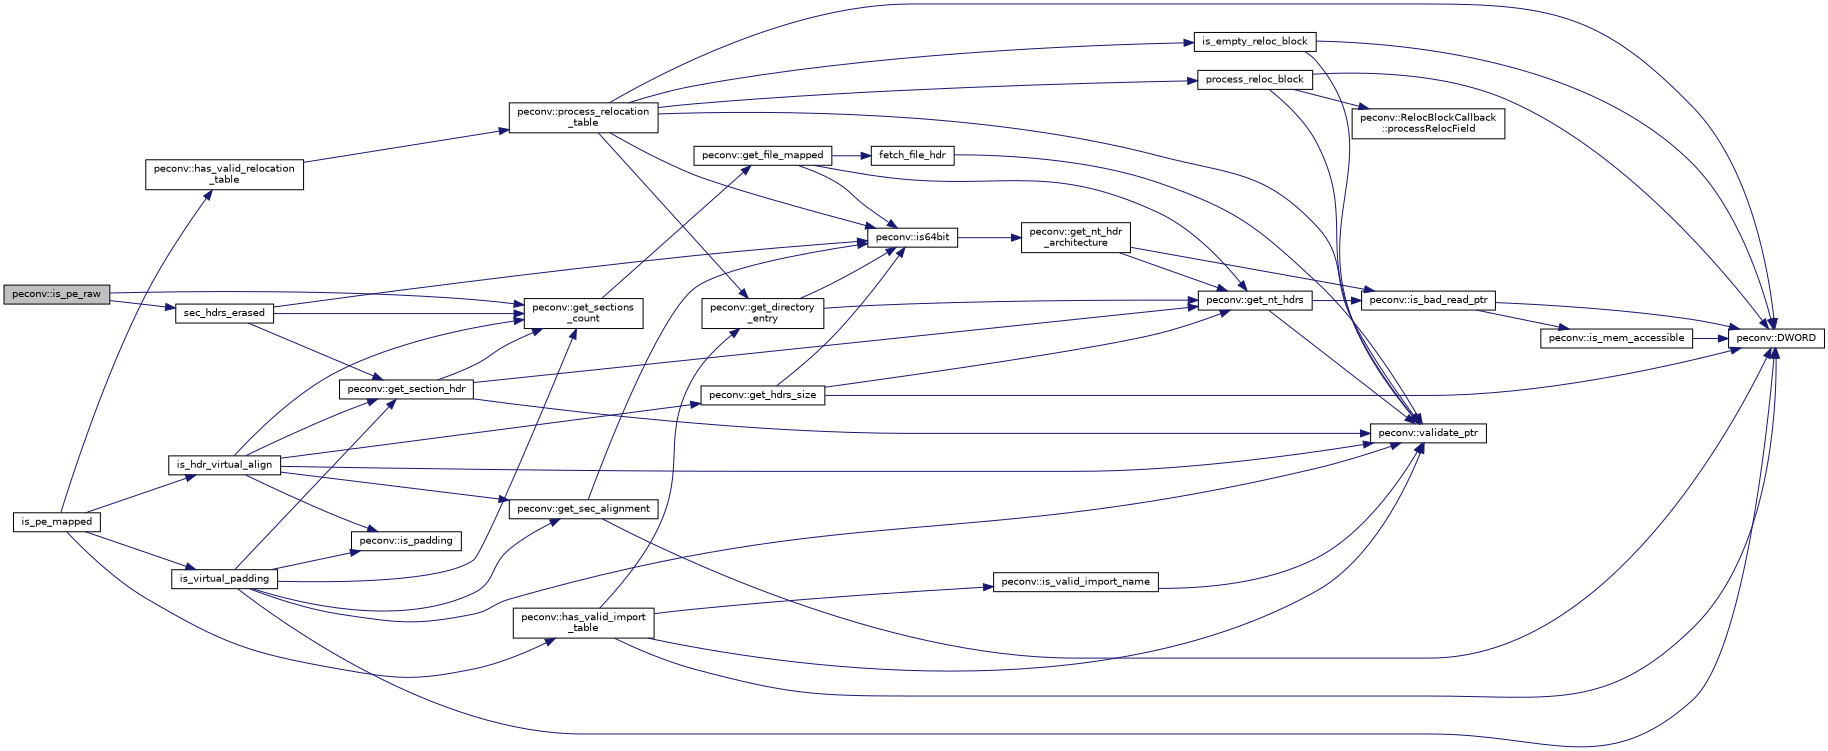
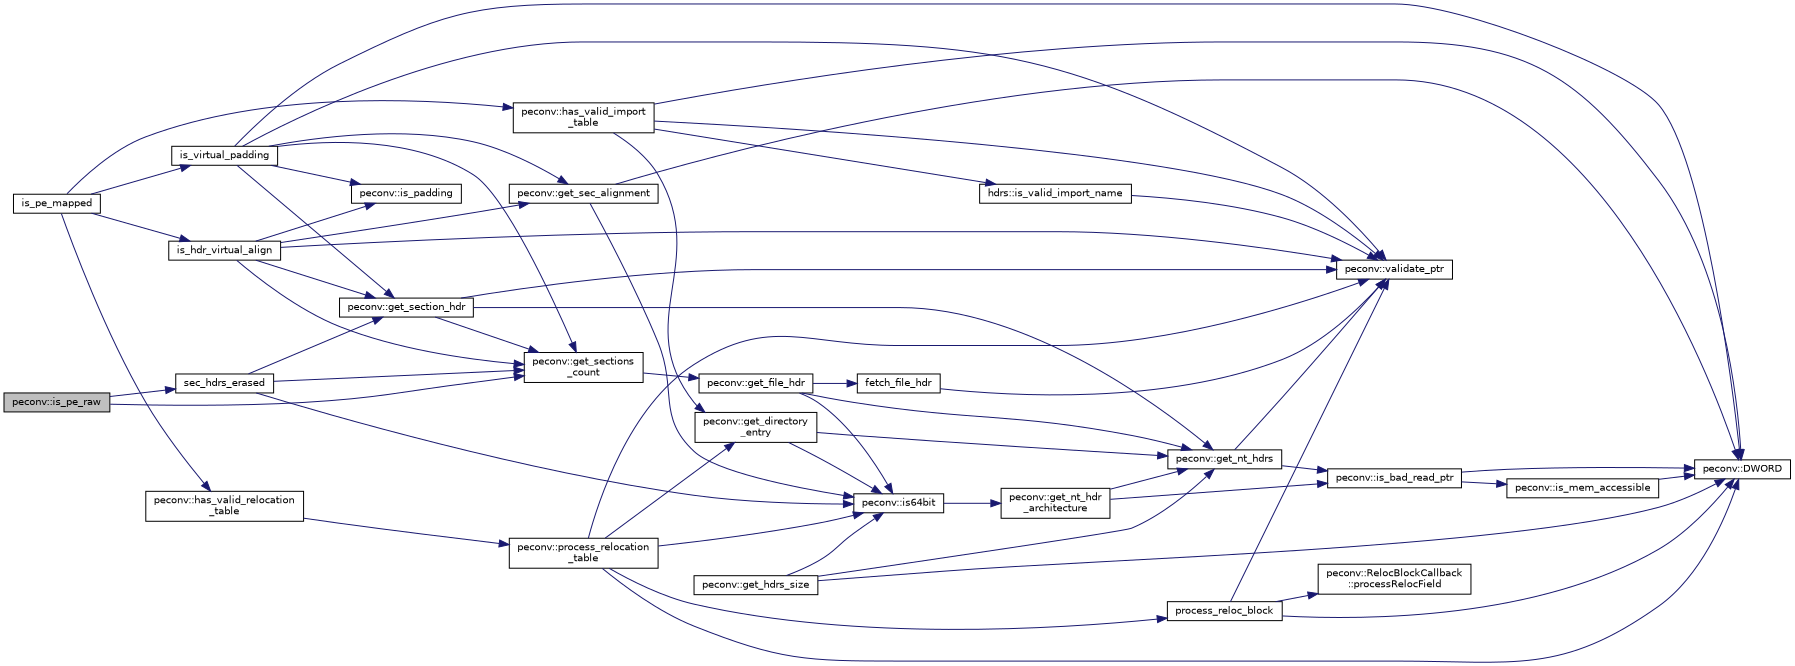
(1255, 42) -> none
(763, 156) -> (756, 383)
(486, 431) -> none
(1076, 582) -> (1056, 194)
